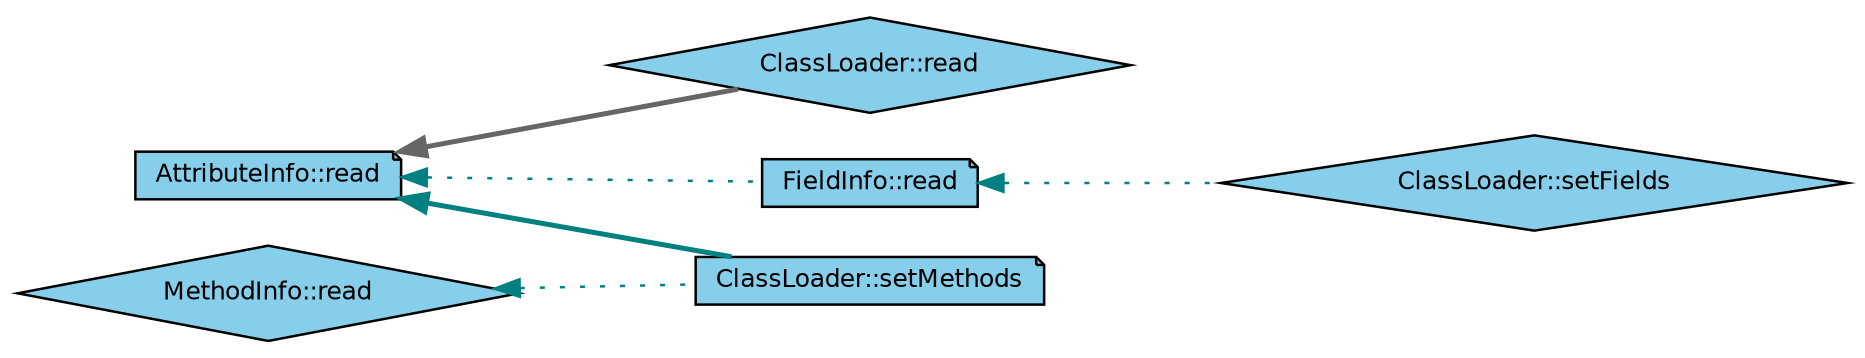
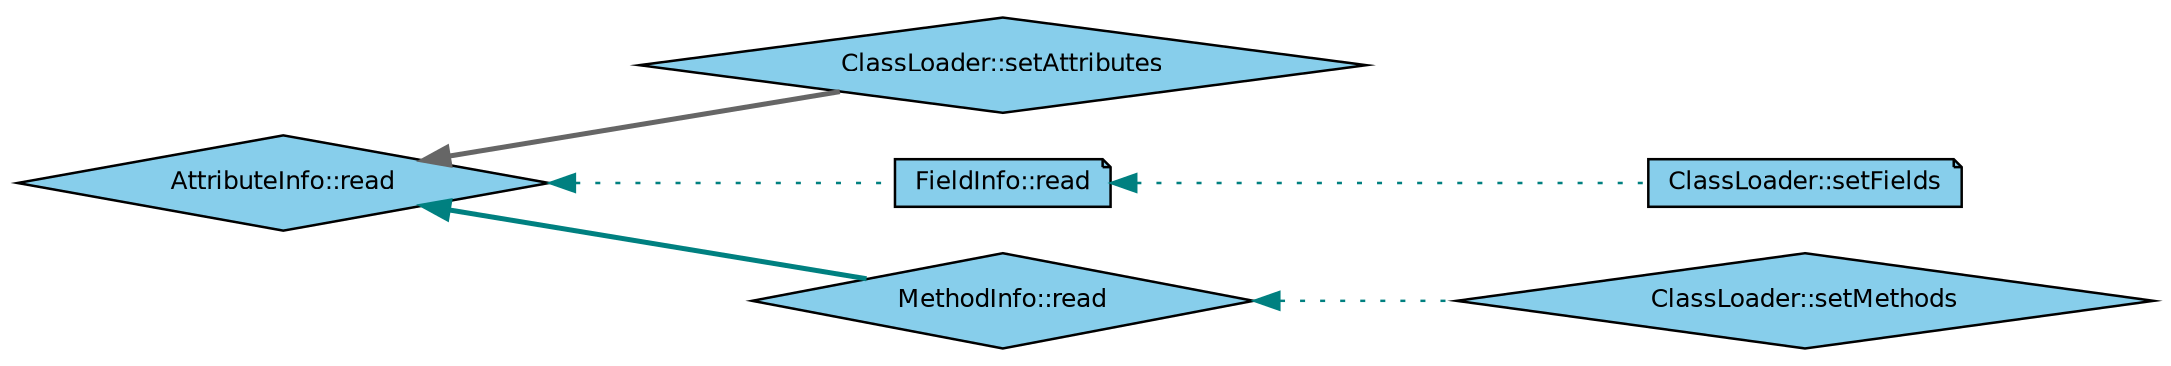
(870, 65) -> (1003, 65)
(268, 175) -> (283, 183)
(1534, 183) -> (1805, 183)
(579, 230) -> (658, 244)
(870, 281) -> (1805, 301)
